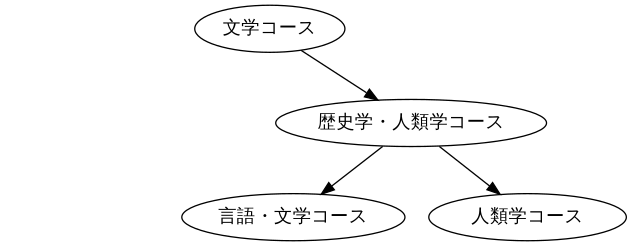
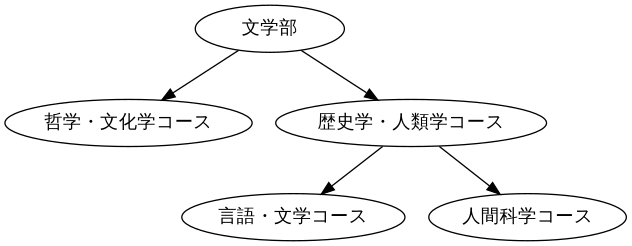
(270, 29) -> (270, 29)
none -> (129, 123)
(528, 217) -> (528, 217)
